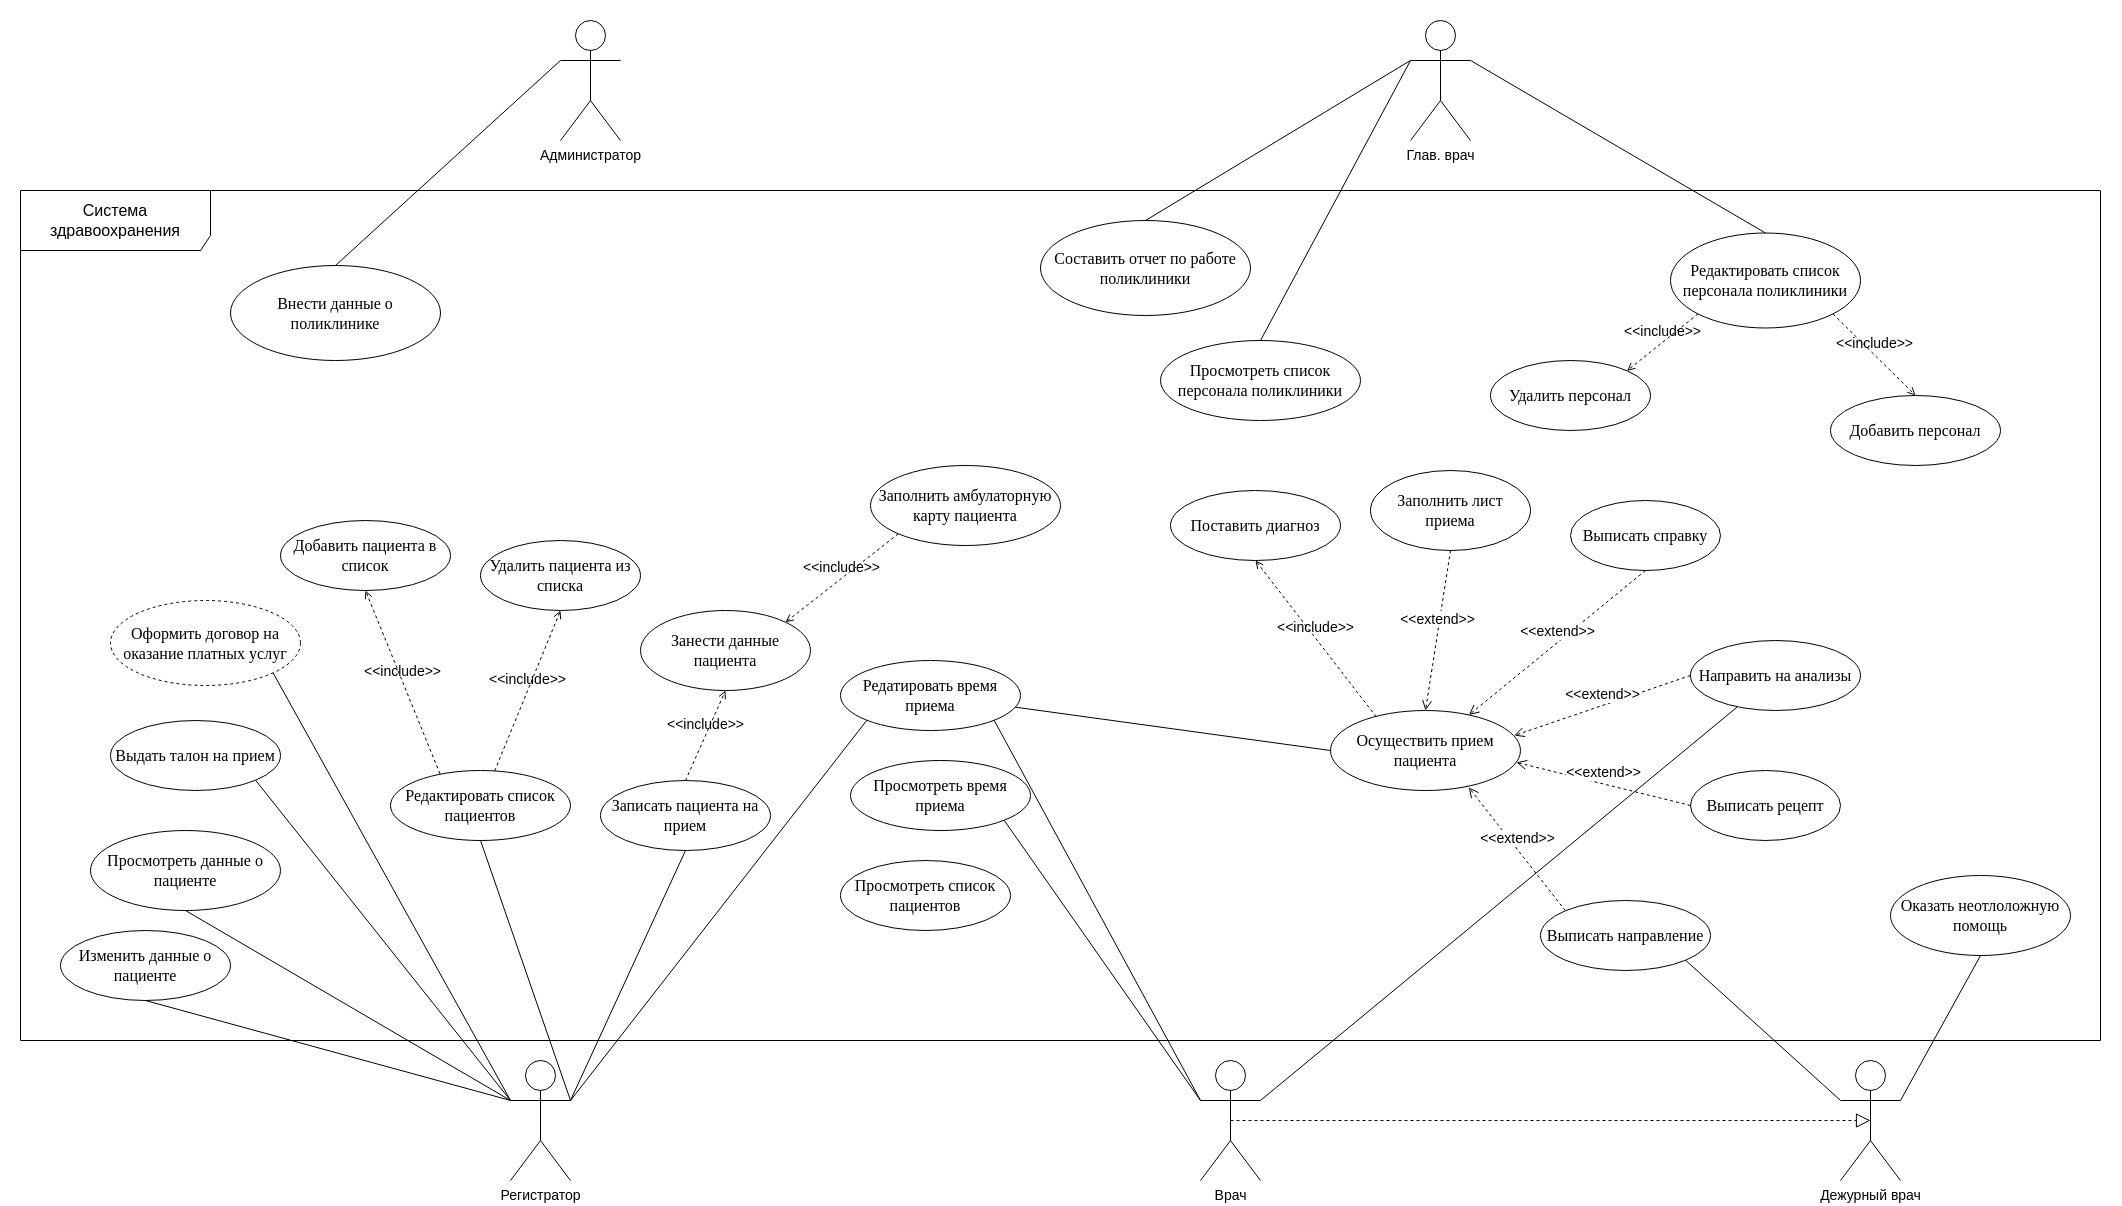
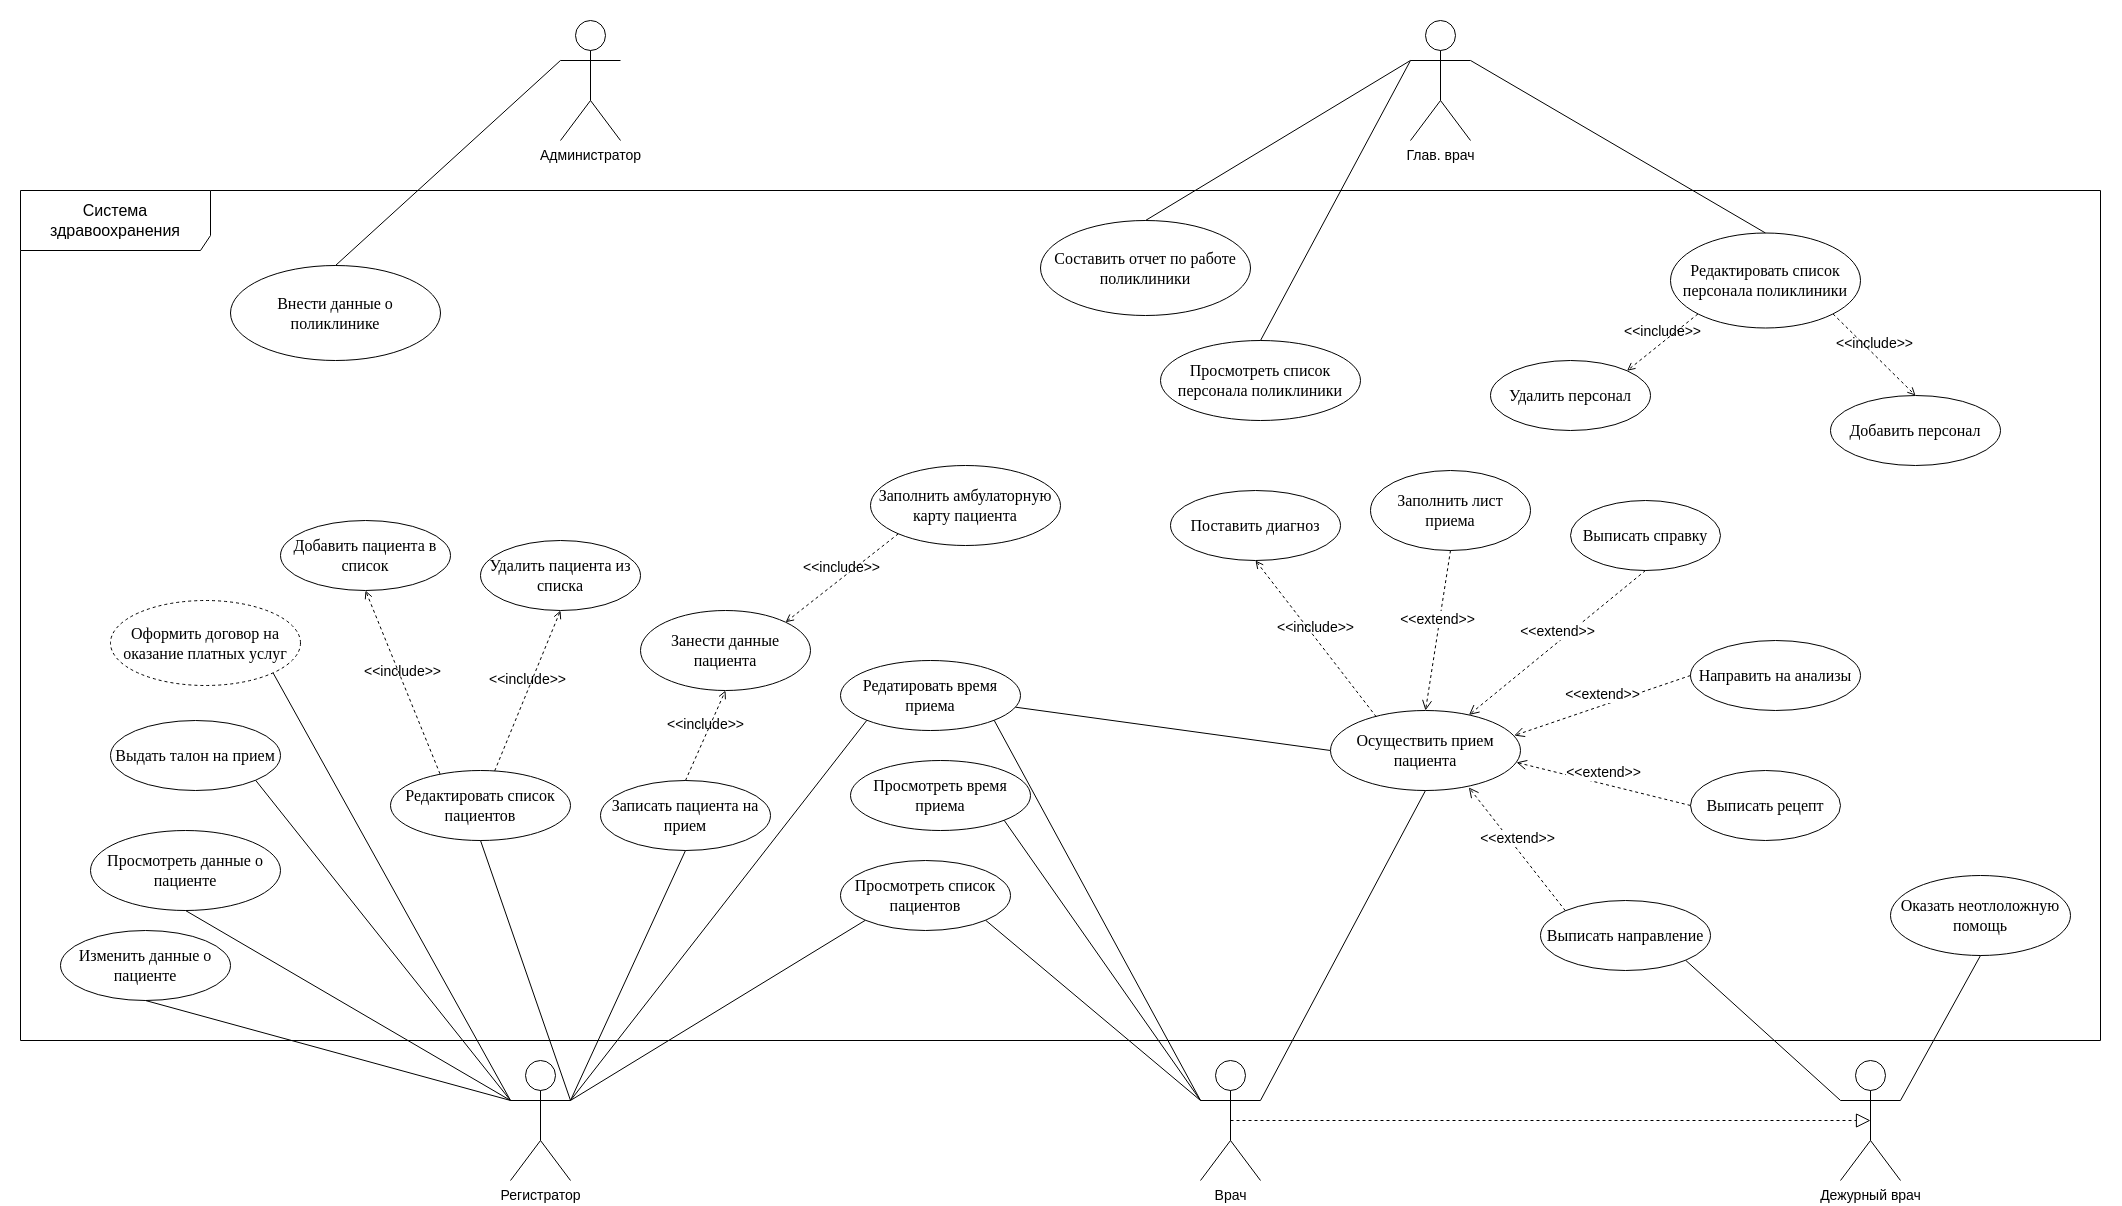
(1499, 904) -> (1343, 945)
none -> (1090, 1008)
none -> (719, 1010)
